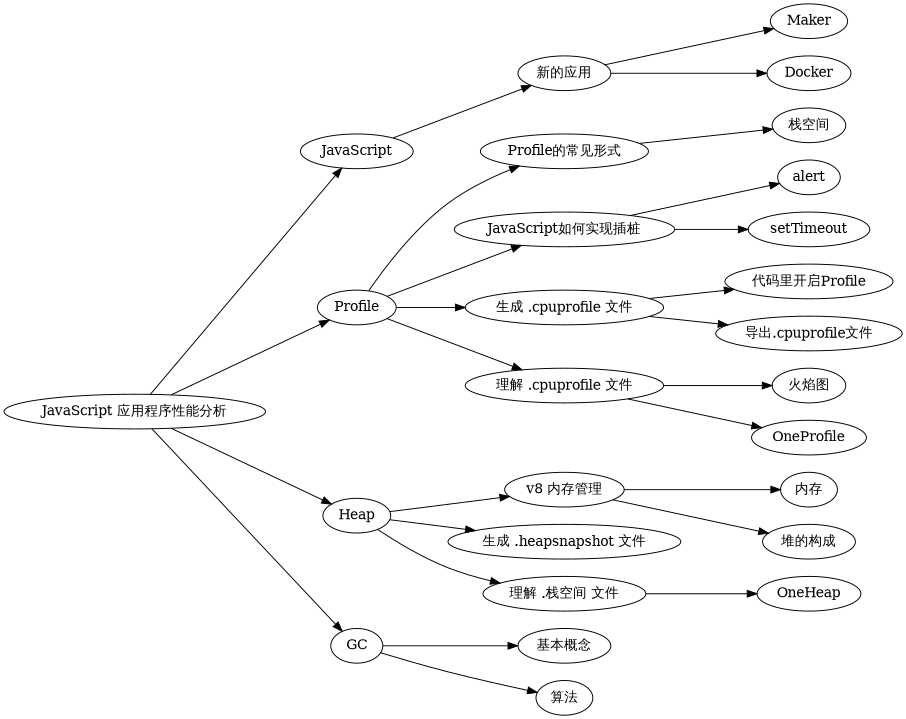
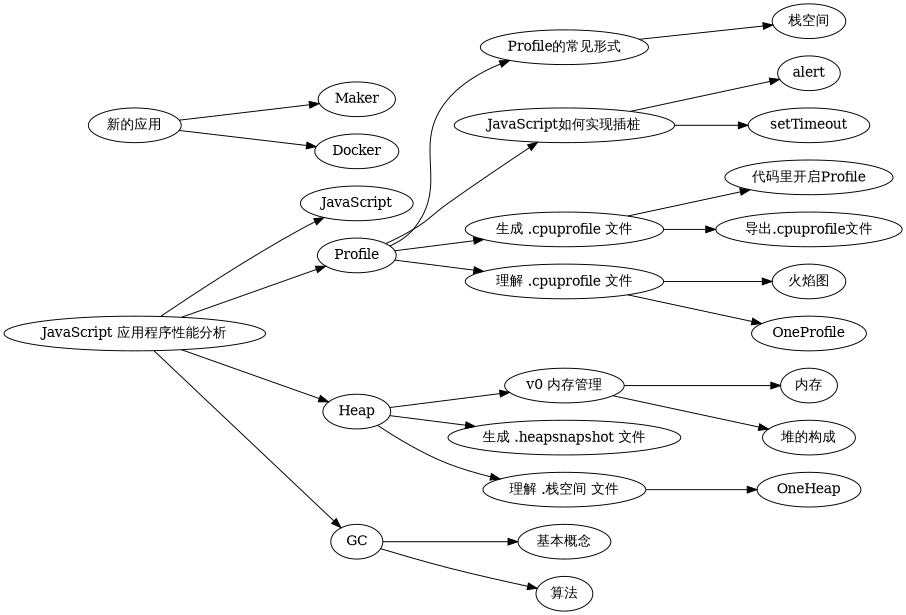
(458, 113) -> none
(564, 490) -> (564, 386)
